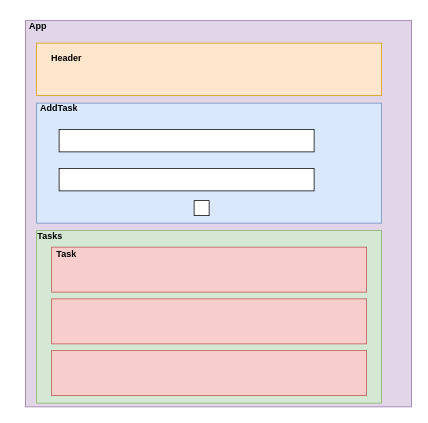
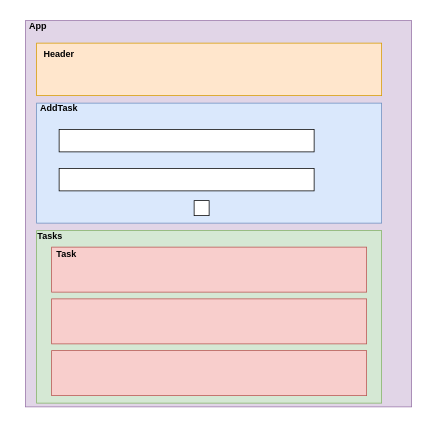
(66, 58) -> (59, 54)
